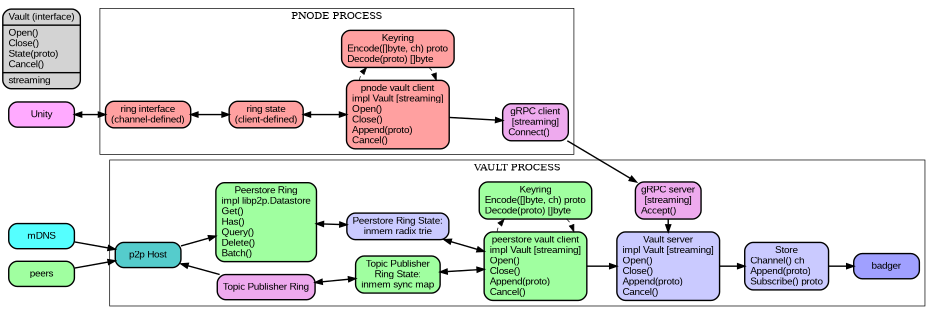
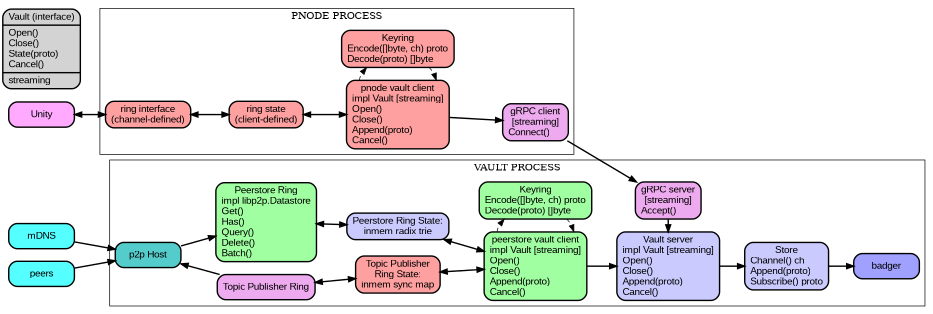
(42, 274) -> (42, 274)
(398, 275) -> (398, 275)
